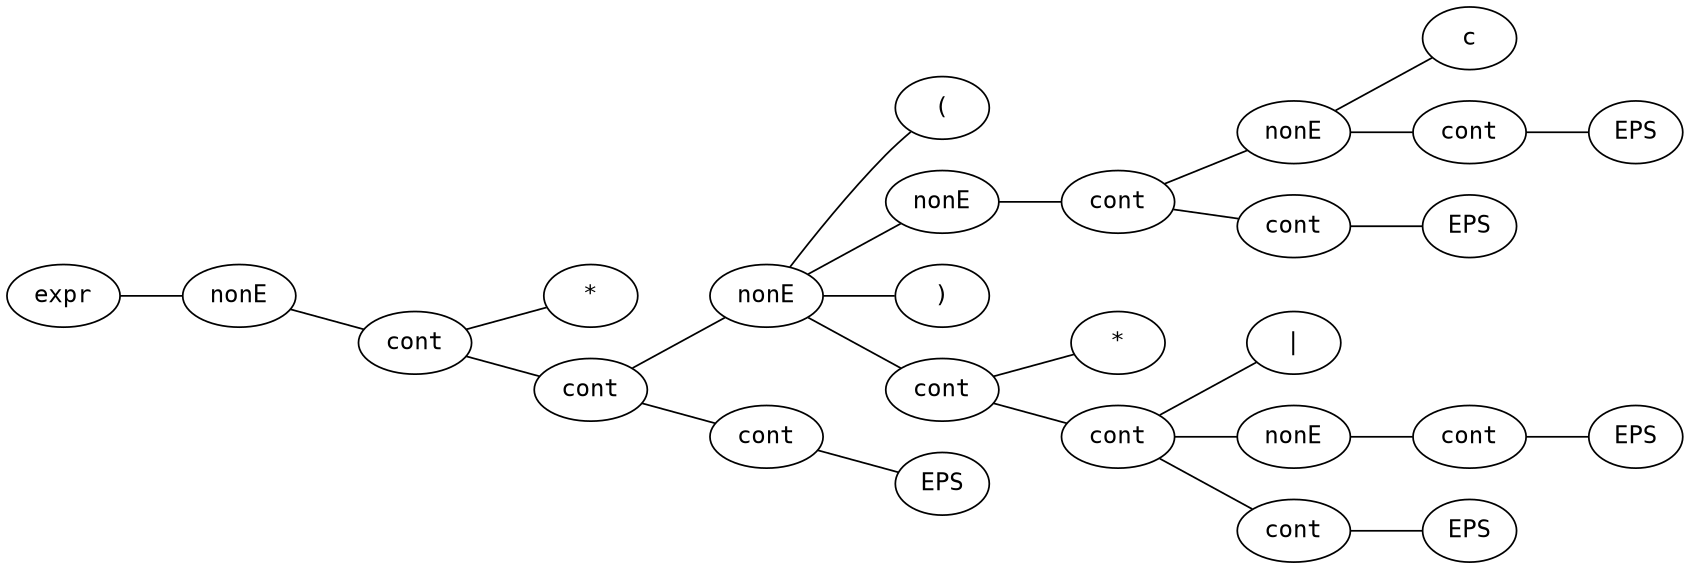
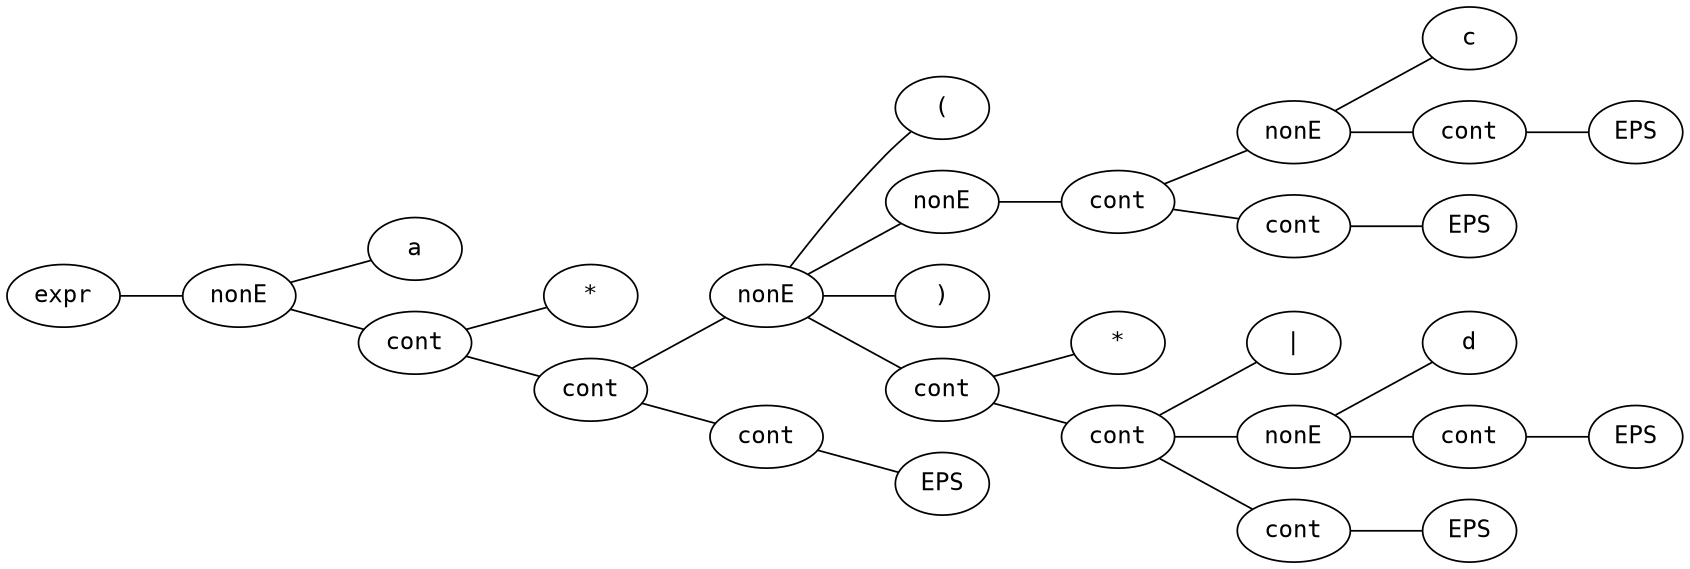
none -> (415, 249)
none -> (1470, 343)
